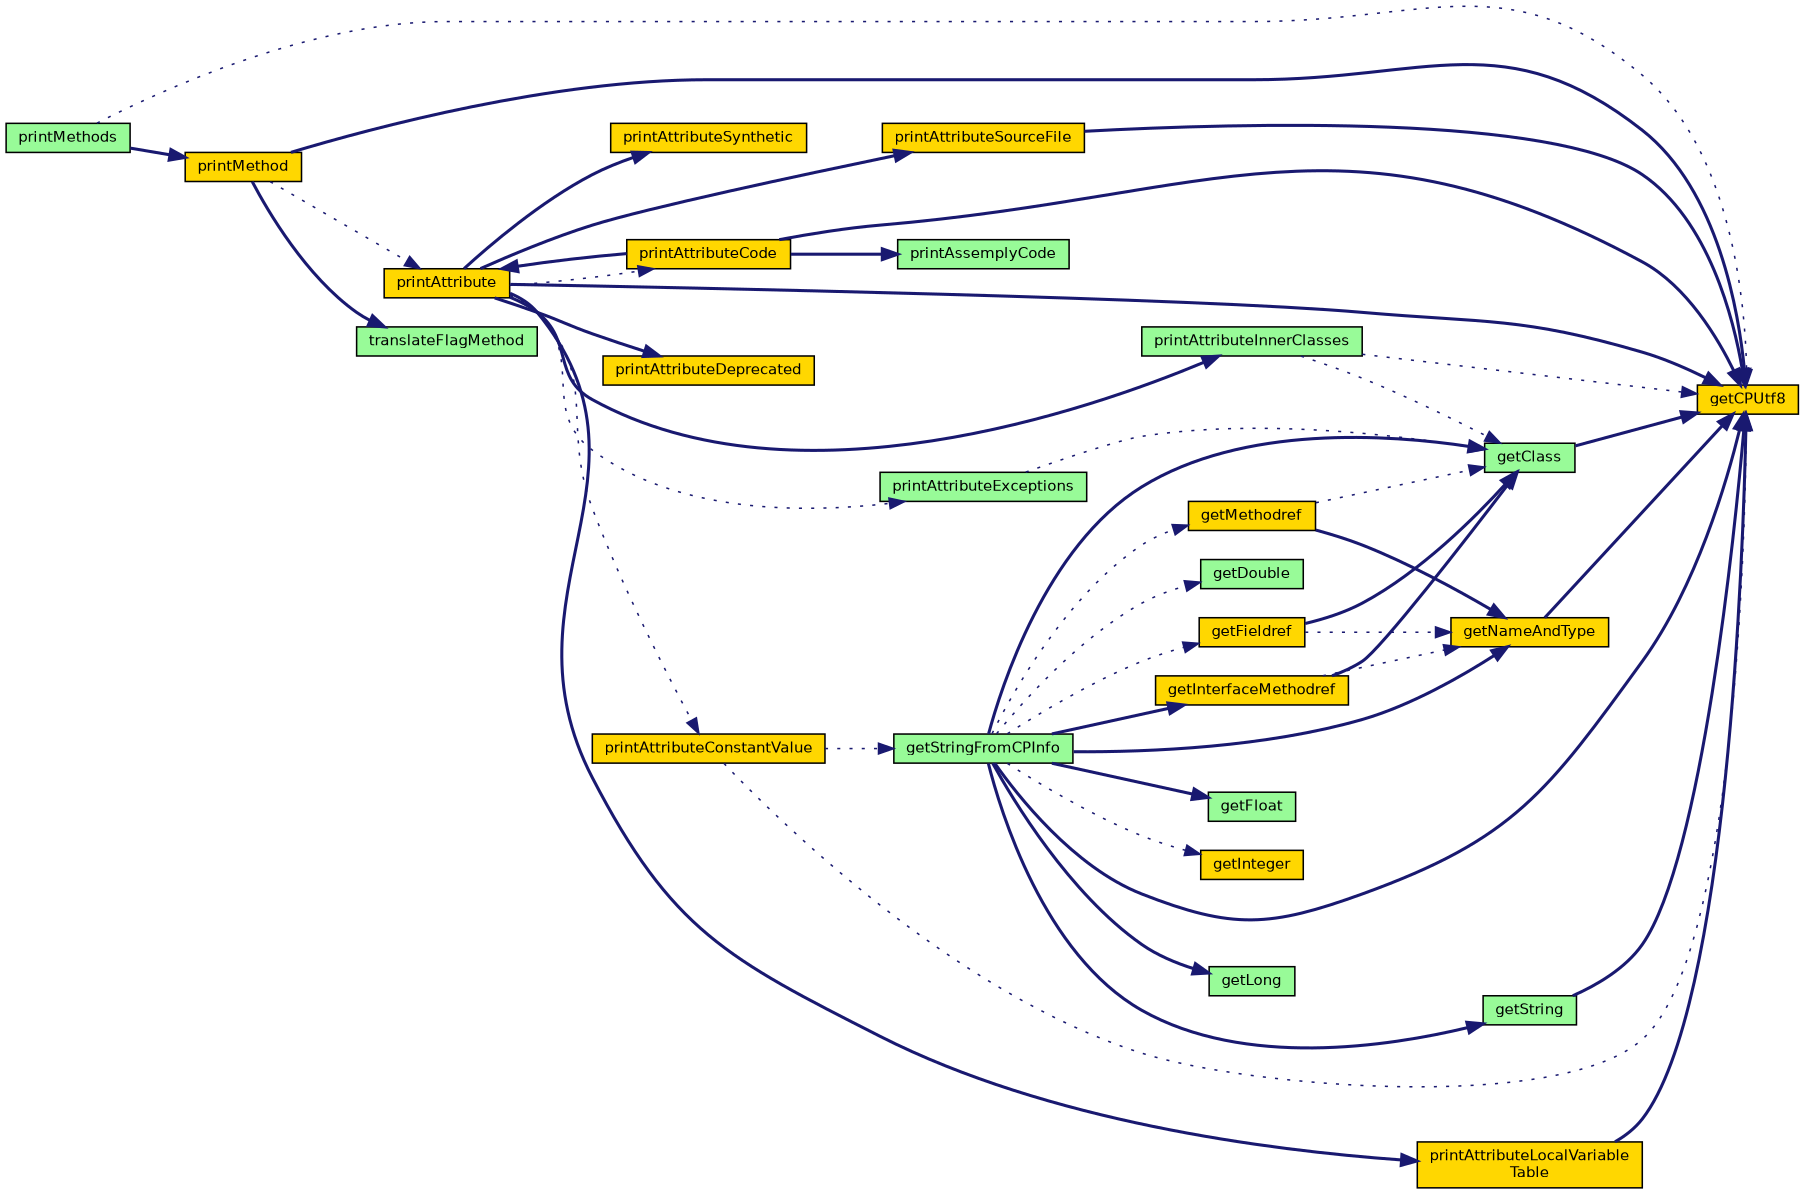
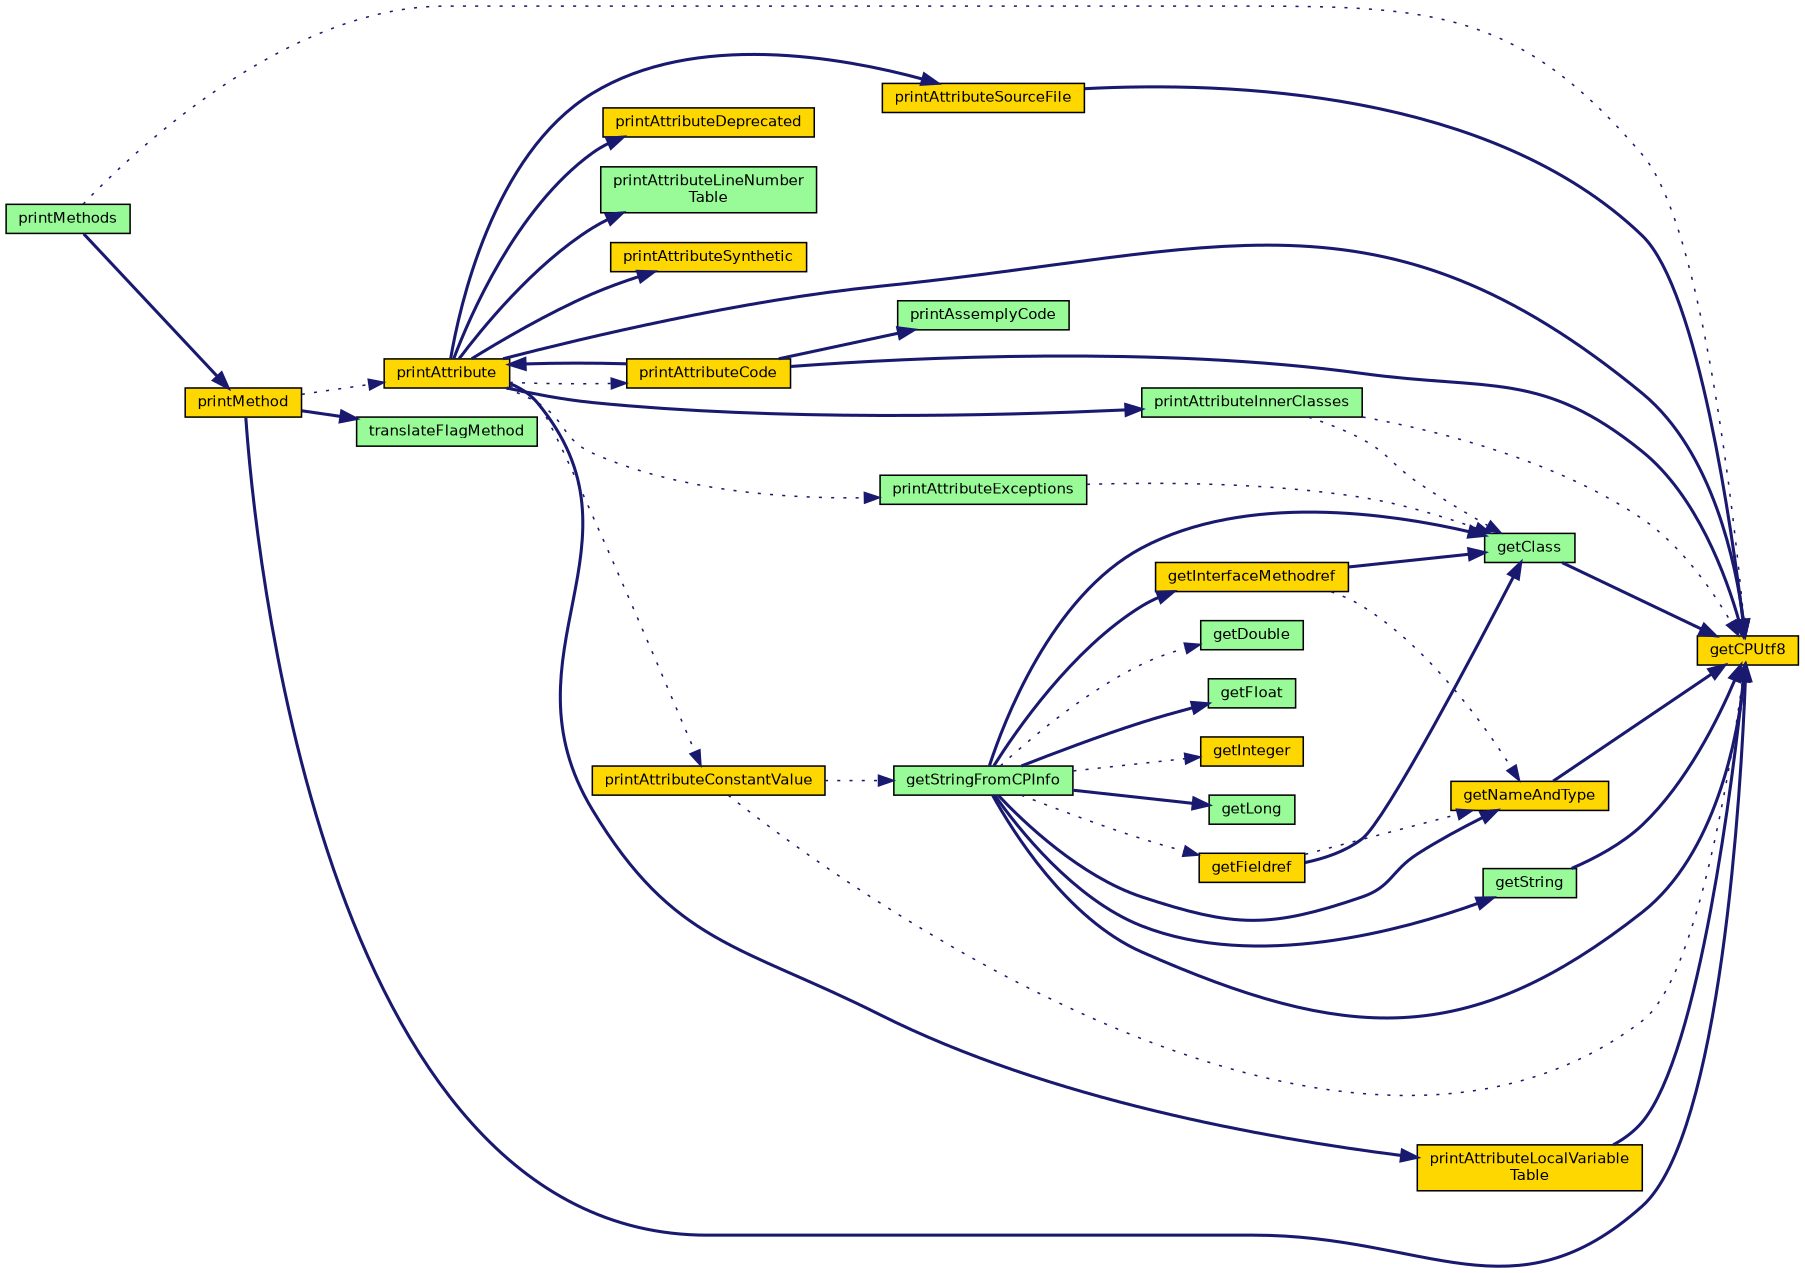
none -> (709, 190)
(1252, 516) -> none
